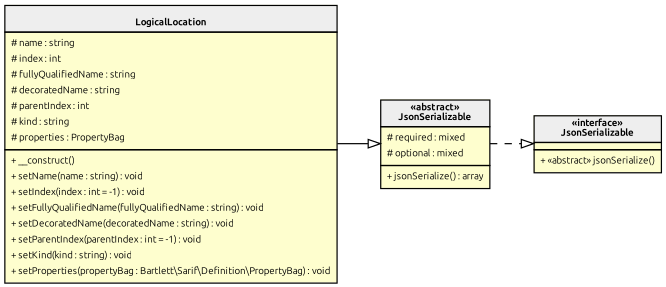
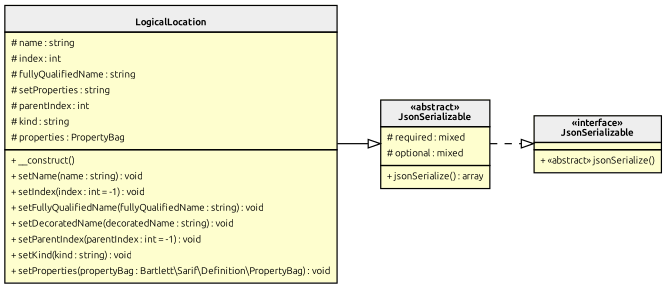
(66, 90) -> (61, 90)
